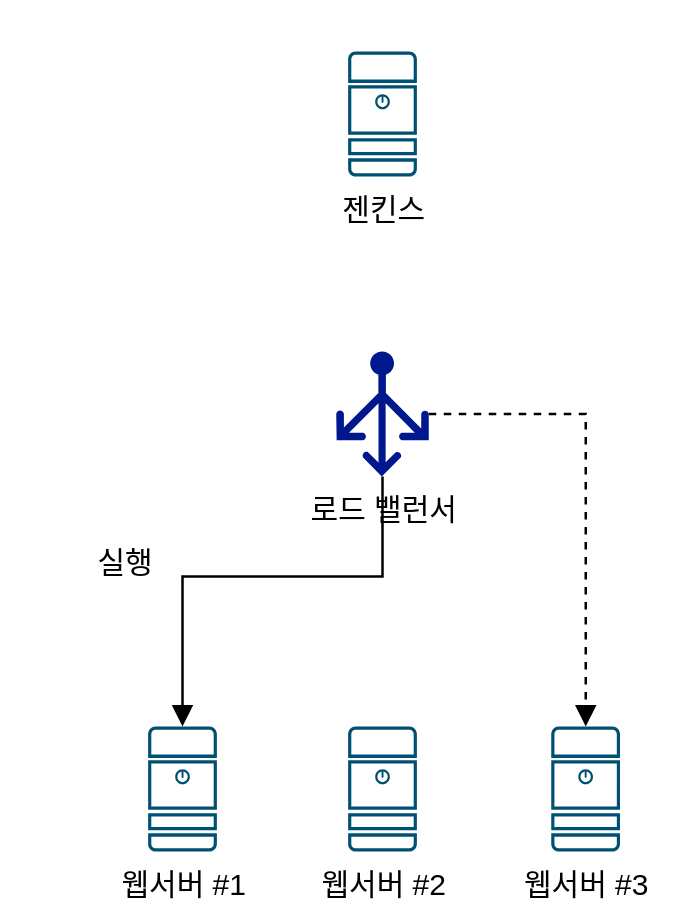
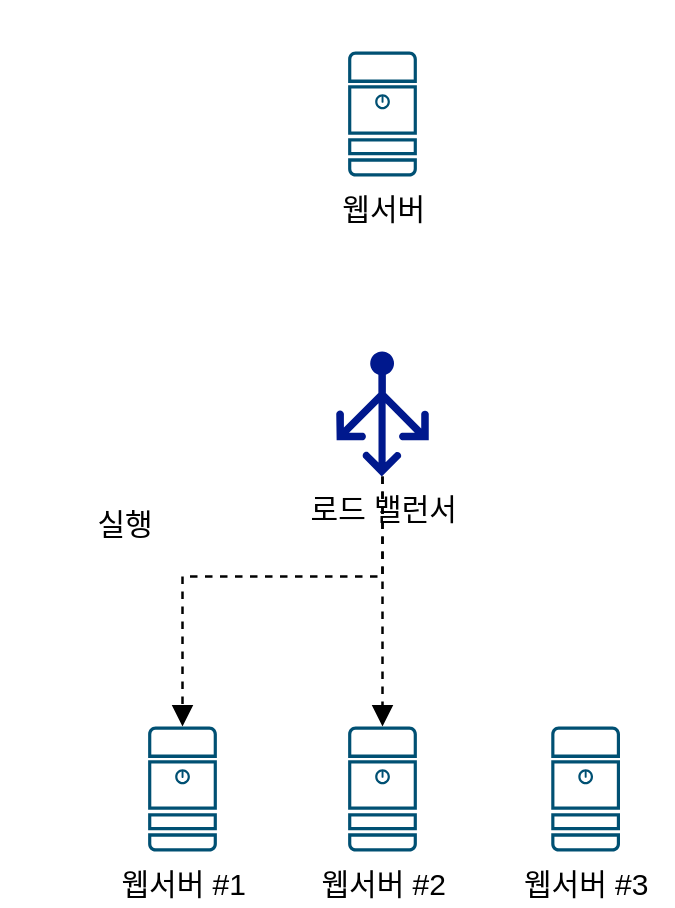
(385, 212) -> (385, 212)
(586, 481) -> (383, 643)
(126, 564) -> (126, 526)
(217, 576) -> (217, 576)
